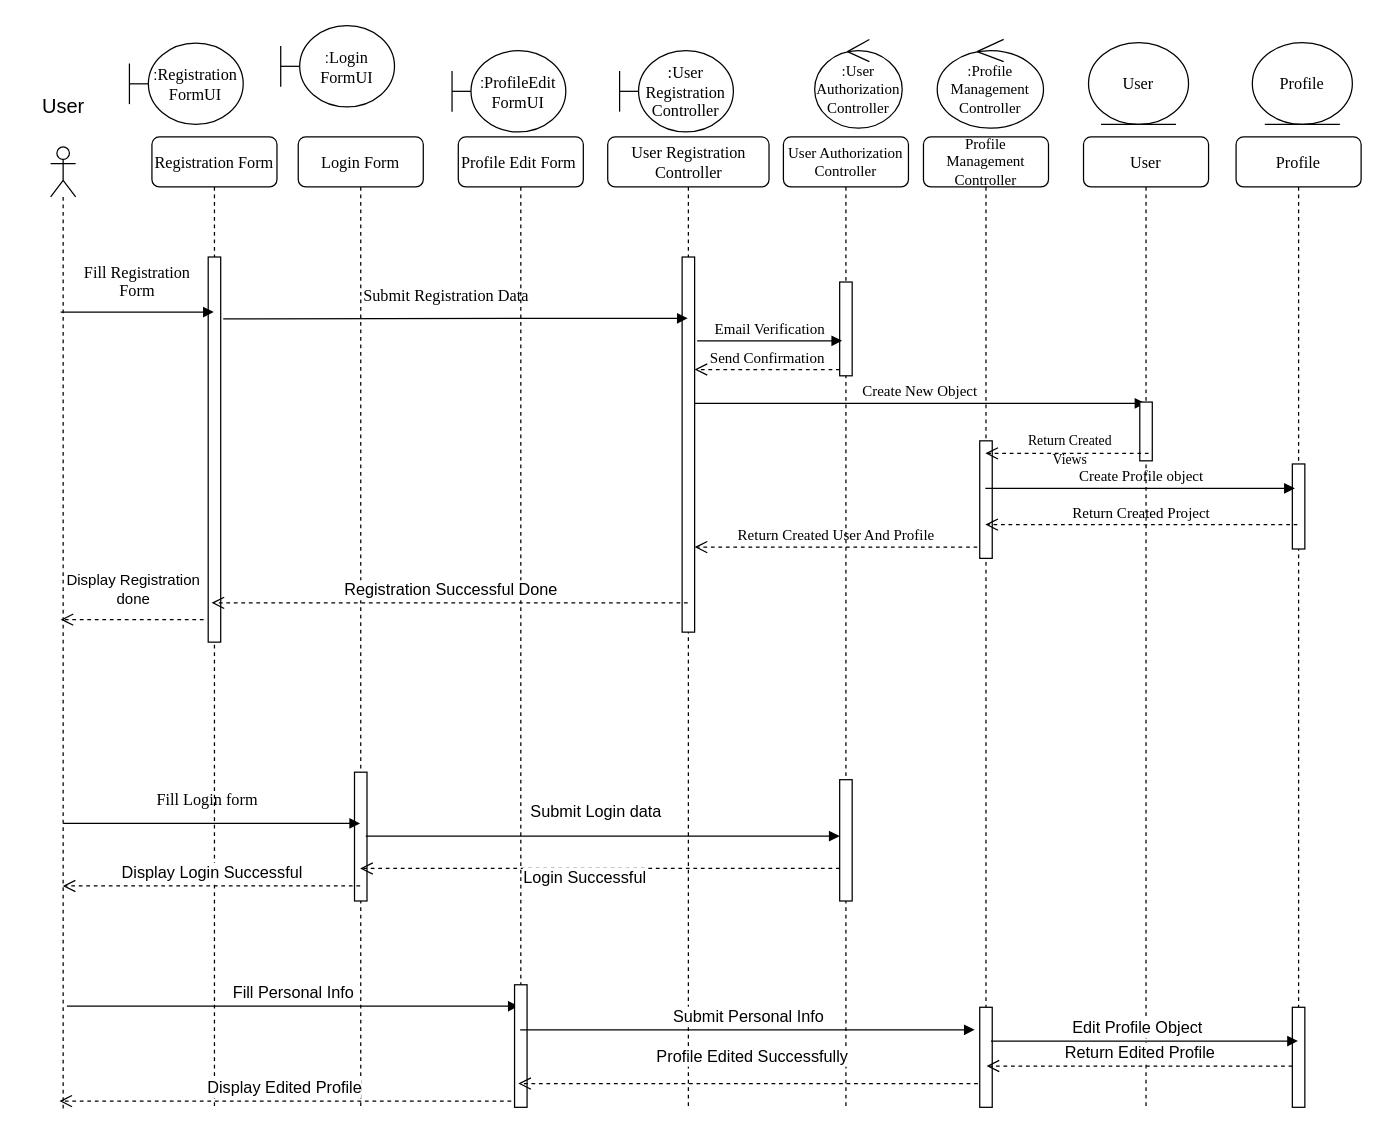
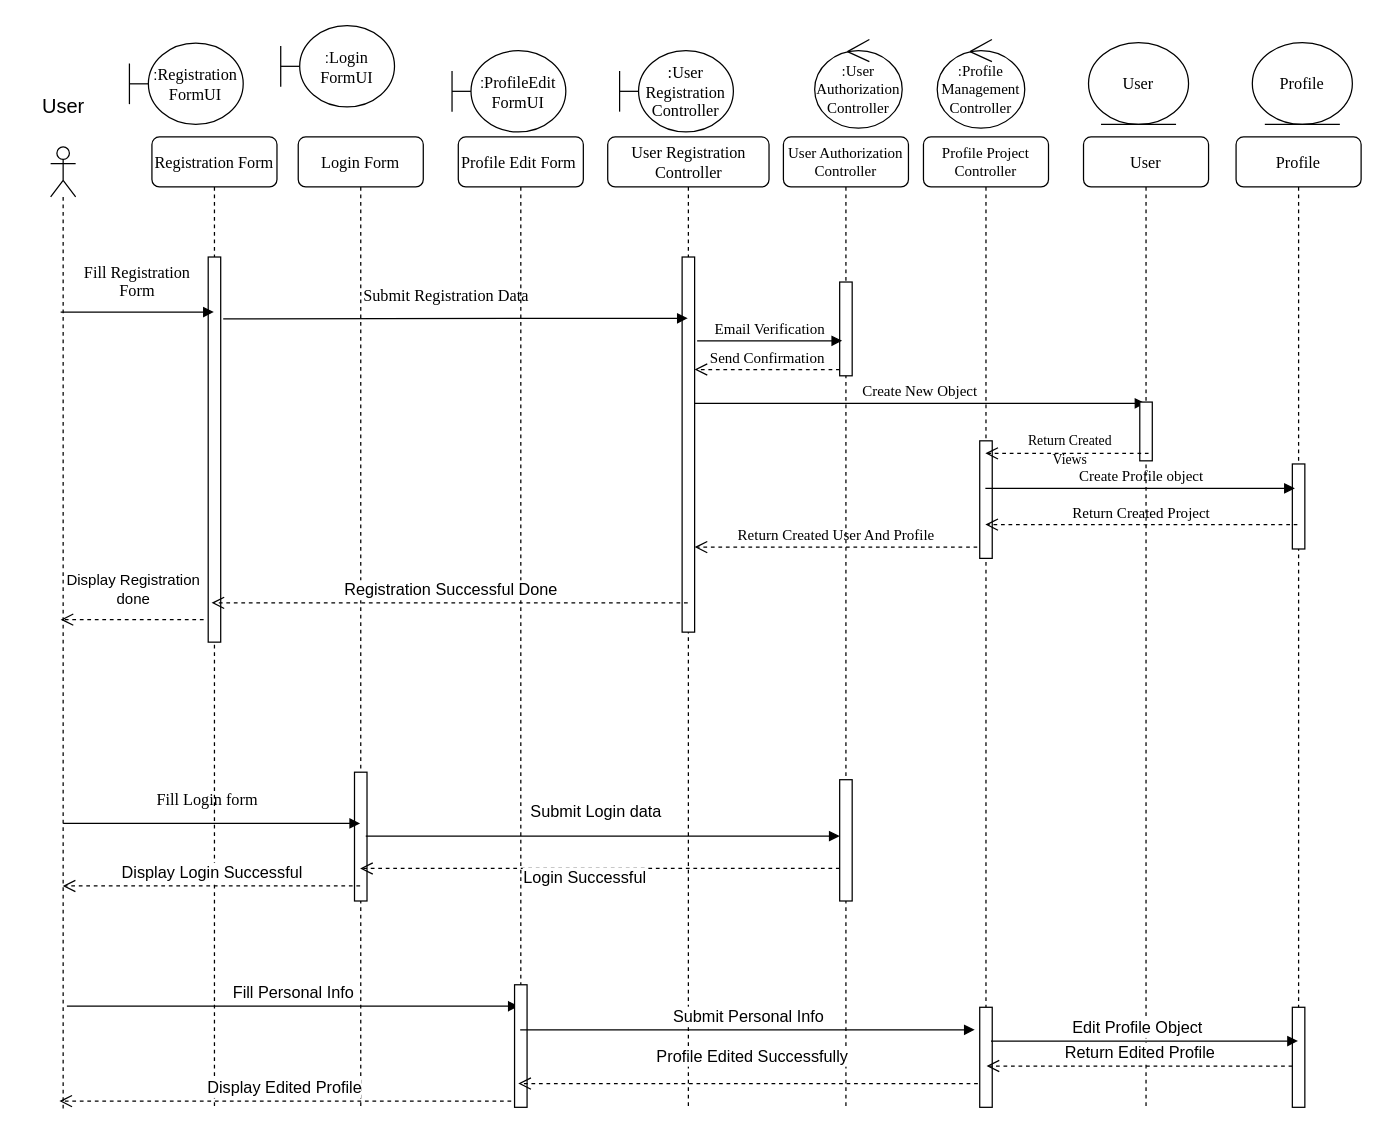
(990, 84) -> (981, 84)
(986, 162) -> (986, 162)
